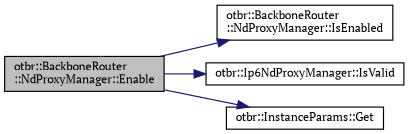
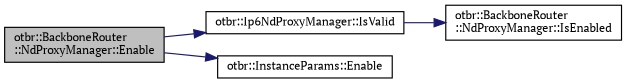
(189, 50) -> (419, 23)
(305, 118) -> (305, 67)
